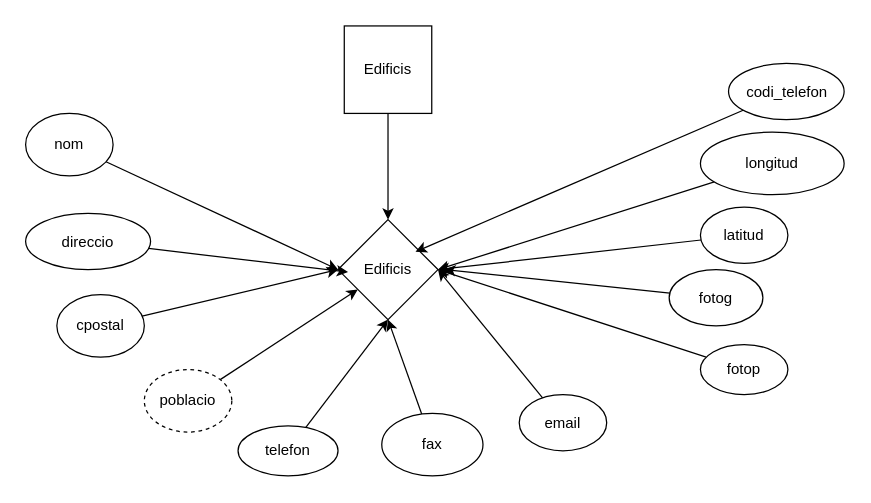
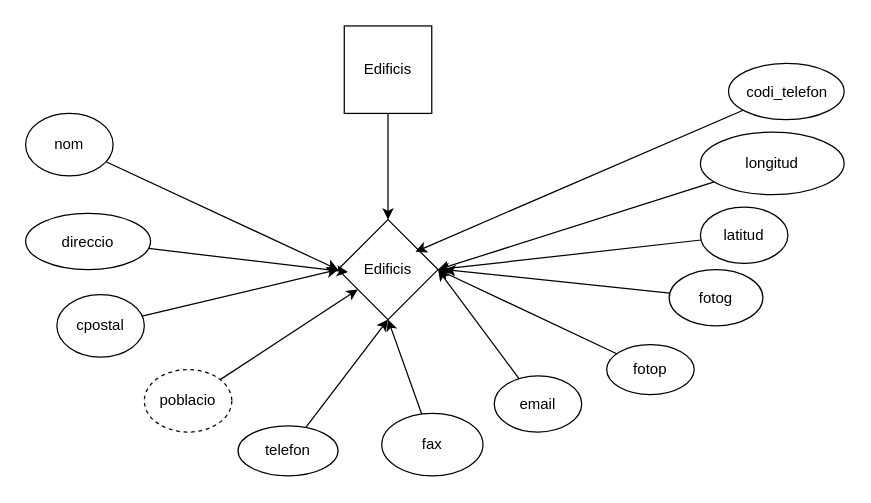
(744, 369) -> (651, 369)
(563, 423) -> (538, 404)
